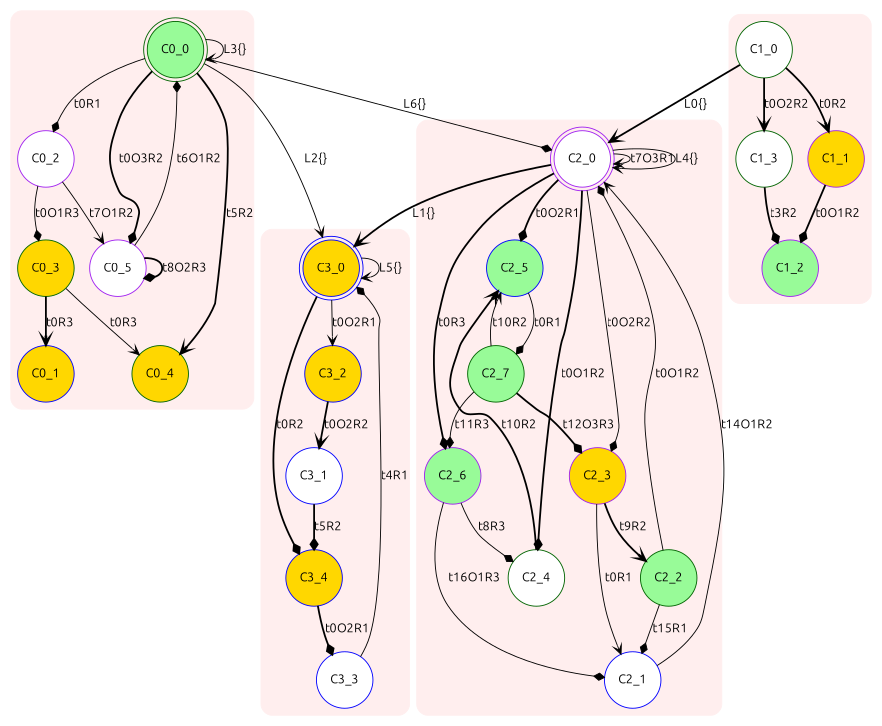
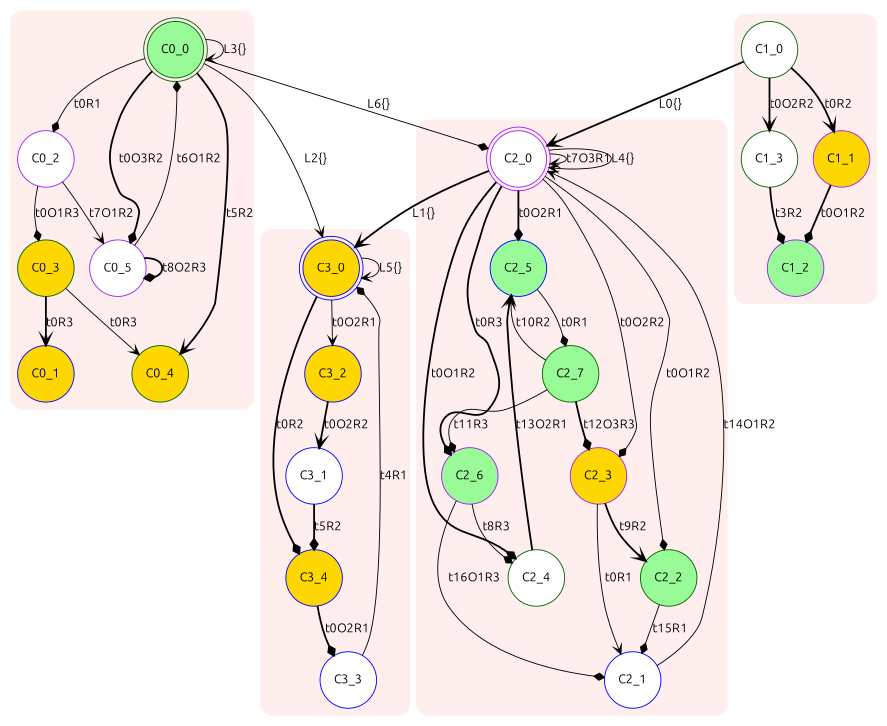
(652, 369) -> (668, 334)
(519, 425) -> (542, 425)
